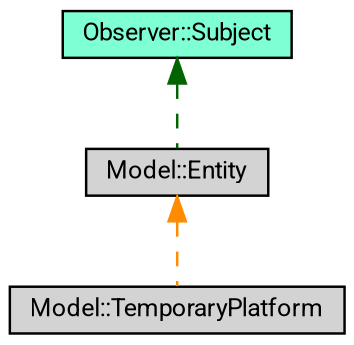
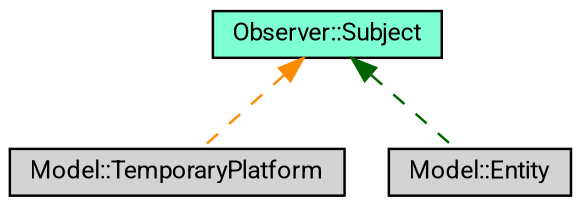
(177, 254) -> (243, 112)
